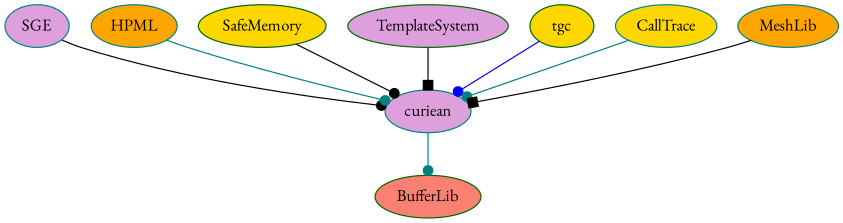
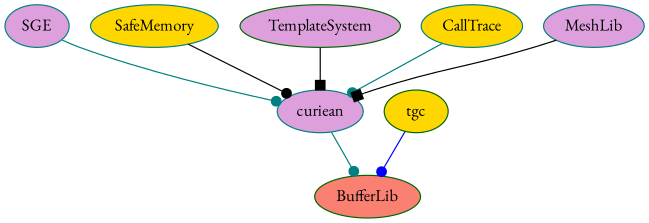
(134, 26) -> none
(262, 26) -> (154, 26)
(788, 26) -> (594, 26)
(501, 65) -> (394, 150)
(217, 81) -> (165, 74)
